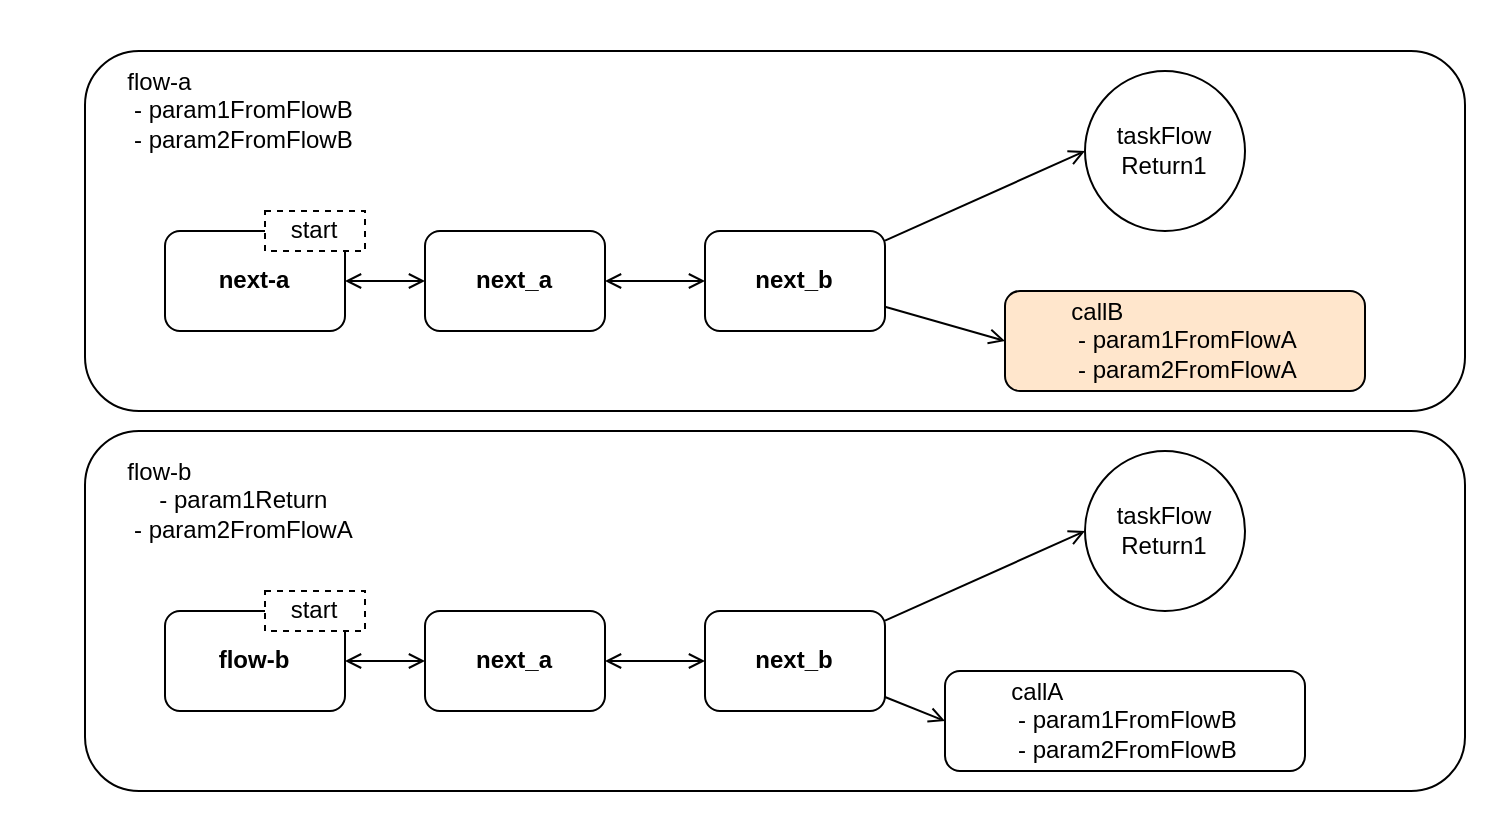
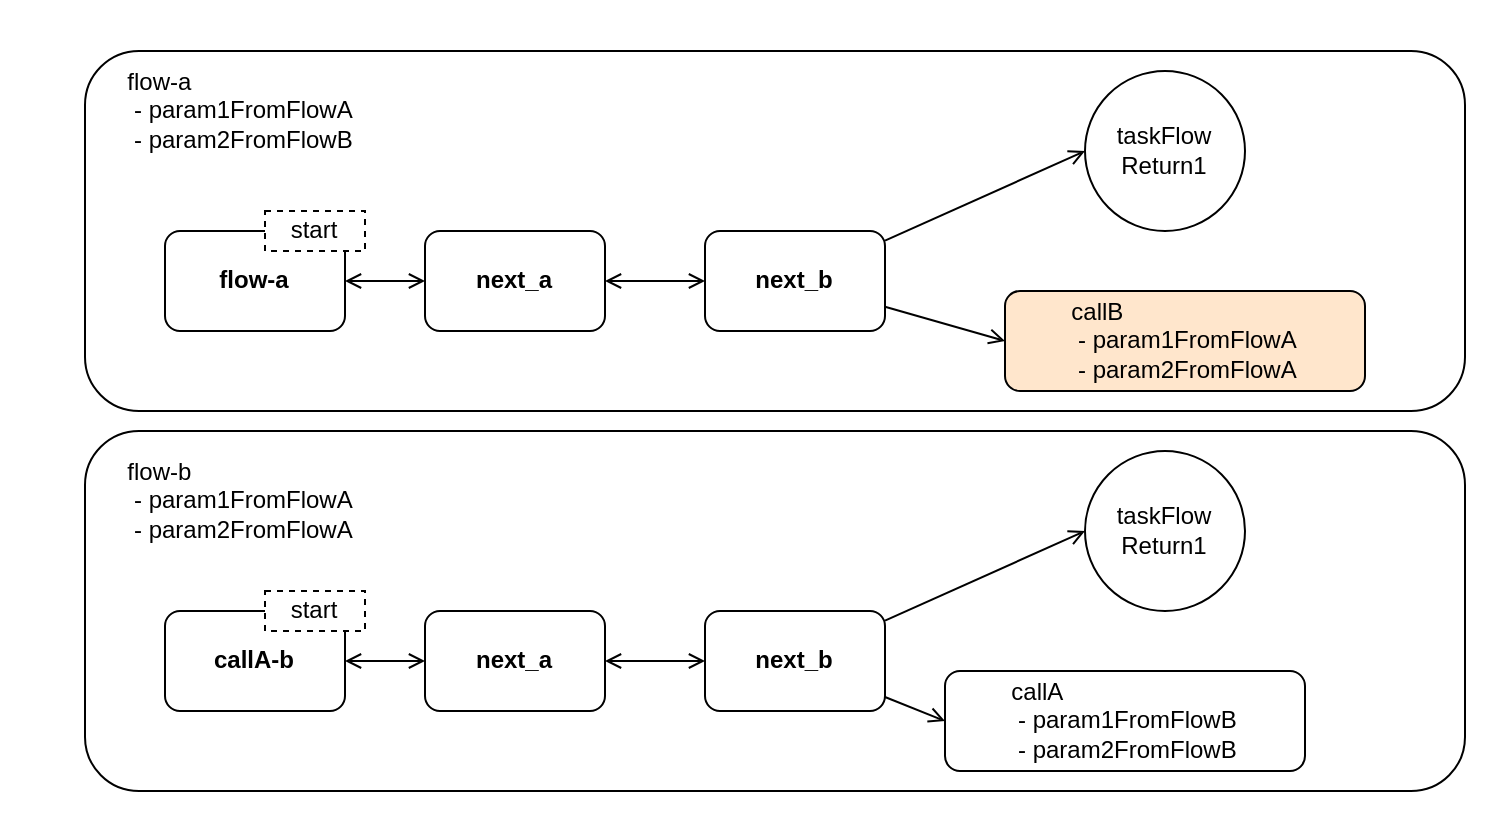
(241, 111) -> (241, 111)
(255, 281) -> (255, 281)
(241, 501) -> (241, 501)
(255, 661) -> (255, 661)
